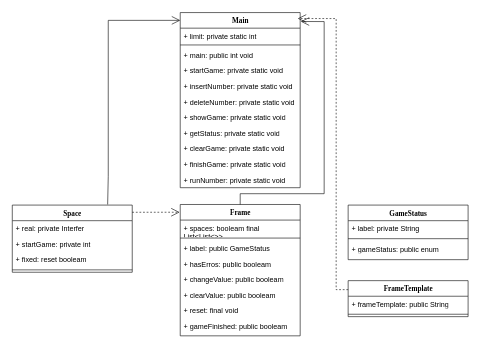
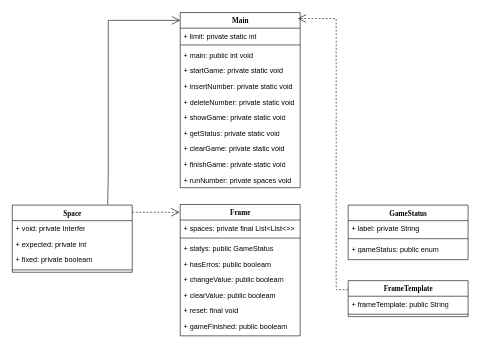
(324, 142) -> none
(241, 185) -> (241, 185)
(59, 229) -> (59, 229)
(241, 233) -> (241, 233)
(59, 245) -> (57, 245)
(229, 249) -> (233, 249)
(55, 260) -> (58, 260)
